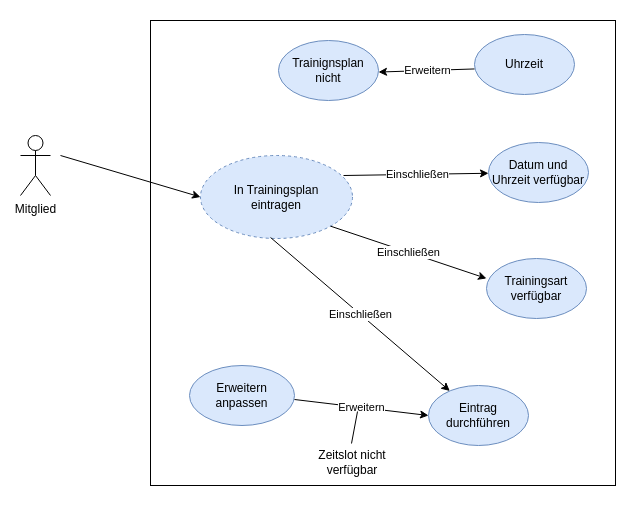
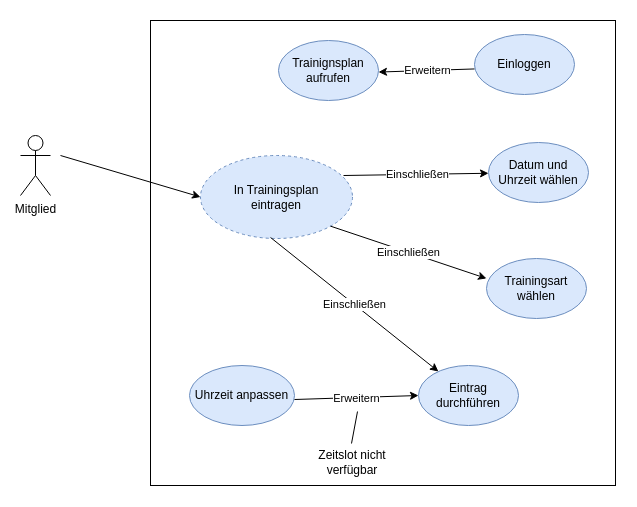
(525, 65) -> (525, 65)
(329, 71) -> (329, 71)
(539, 173) -> (539, 173)
(537, 289) -> (537, 289)
(242, 396) -> (242, 396)
(479, 416) -> (469, 396)
